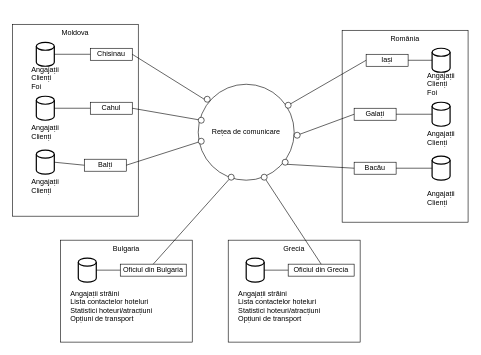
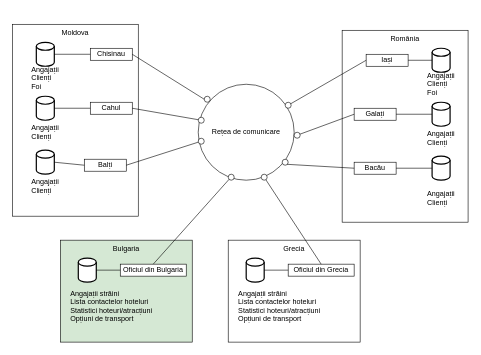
(126, 291) -> (126, 291)
